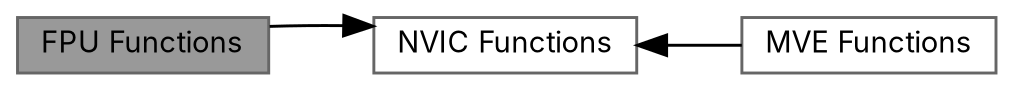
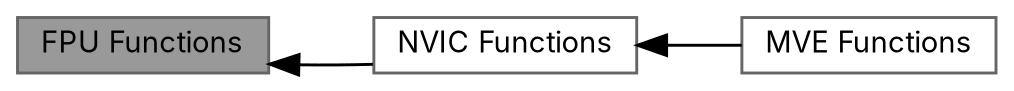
(306, 26) -> (336, 65)
